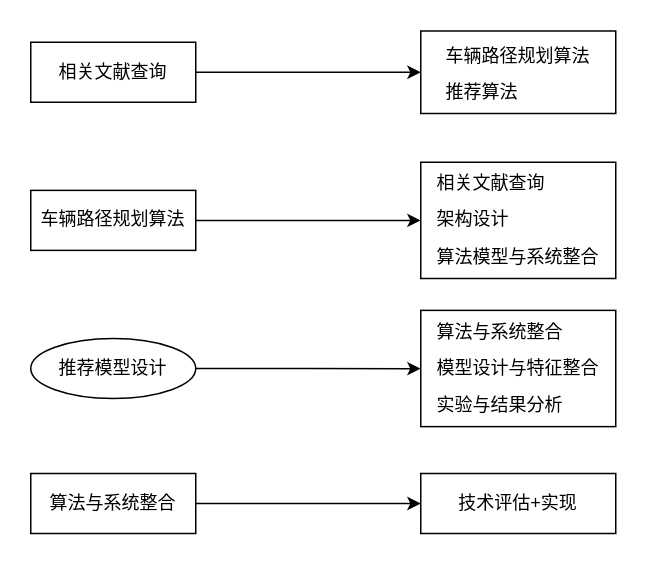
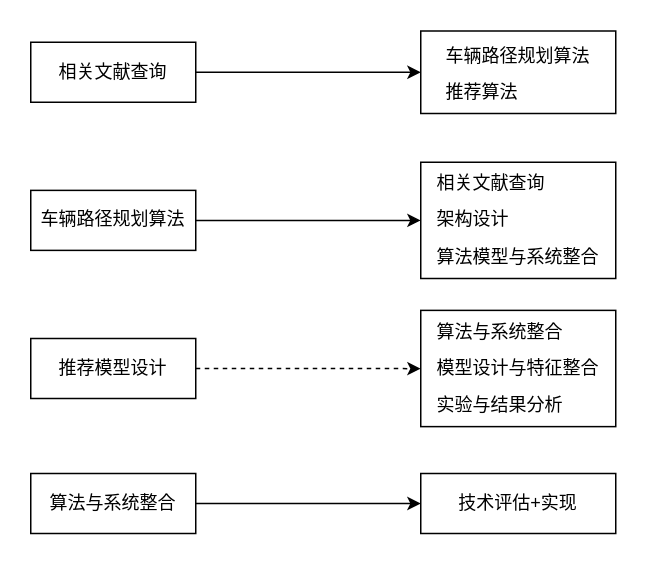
(113, 368) -> (113, 368)
(304, 368) -> (304, 368)
